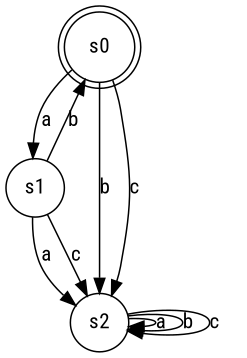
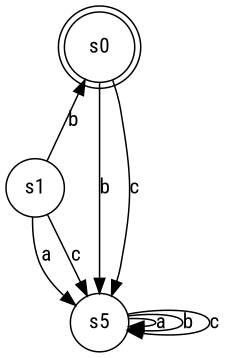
(45, 102) -> none
(100, 323) -> (100, 323)
